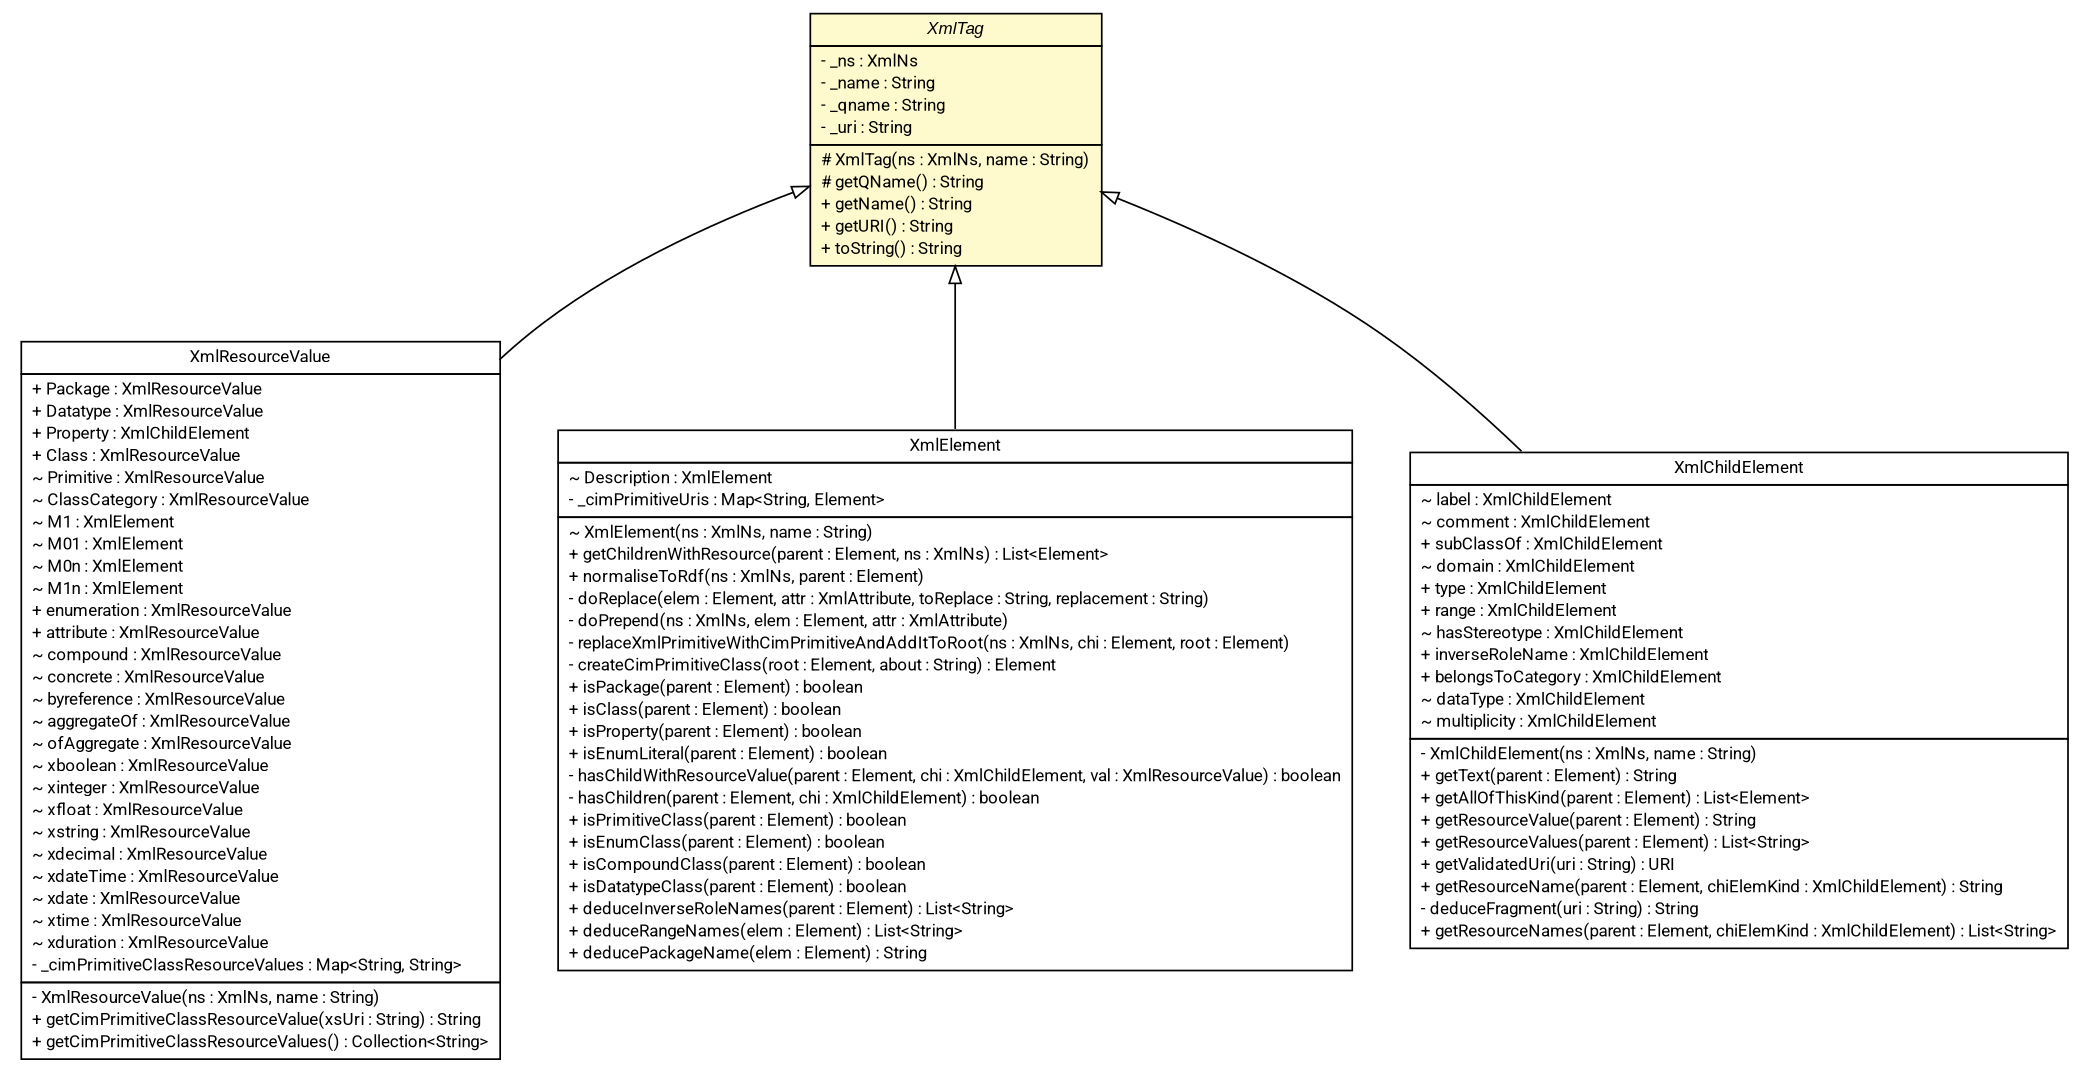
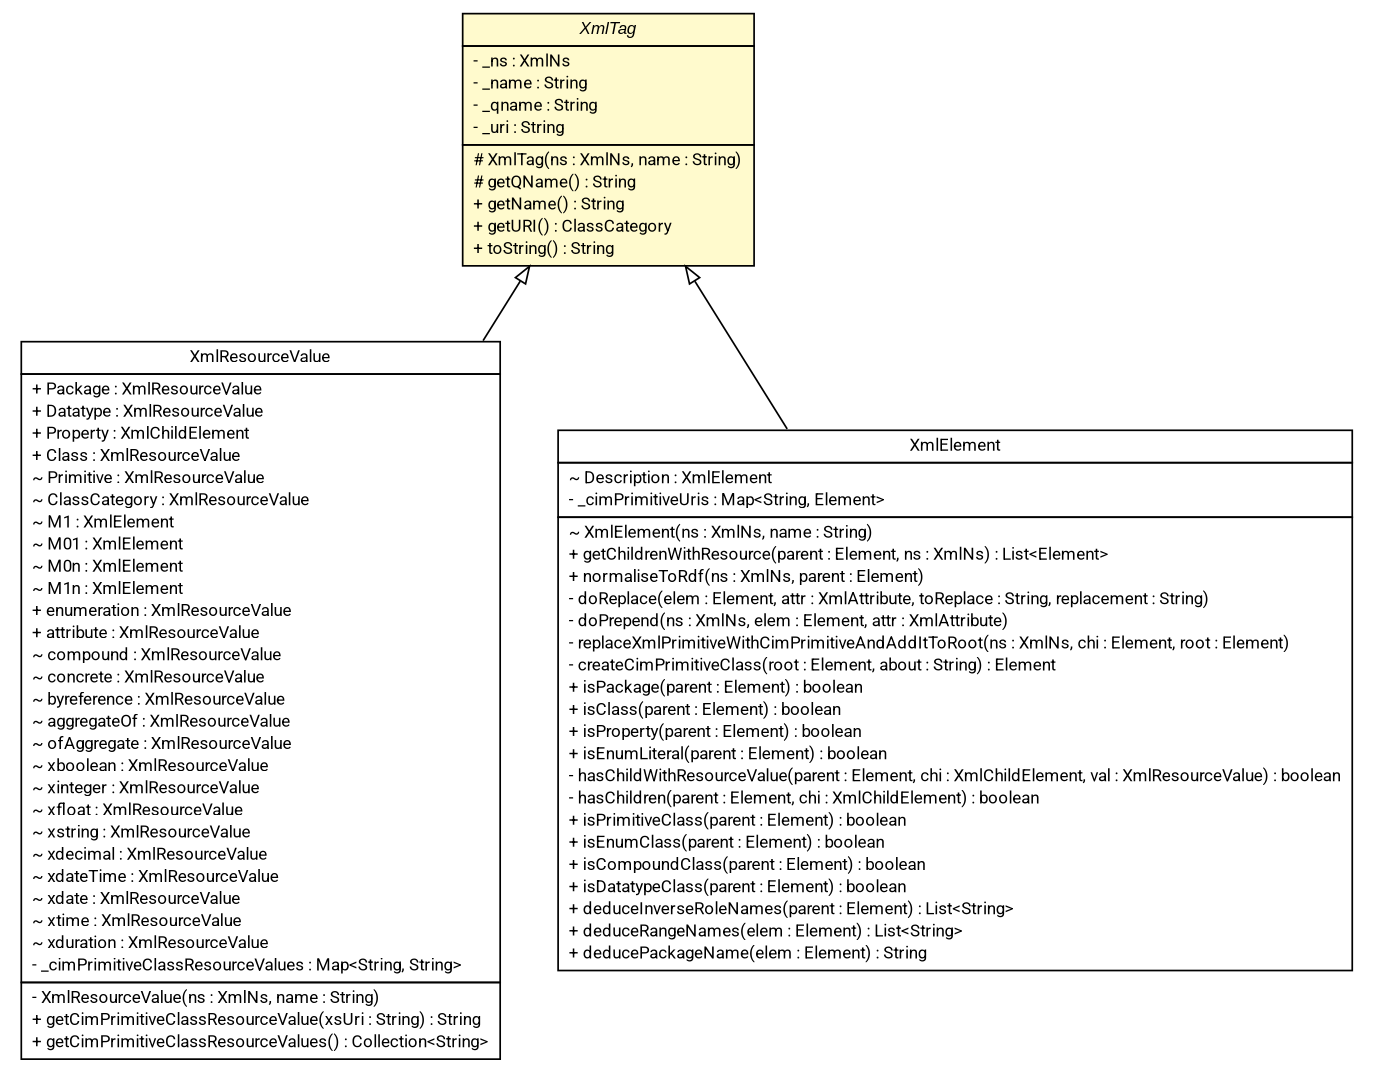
(887, 227) -> (573, 227)
(1739, 700) -> none
